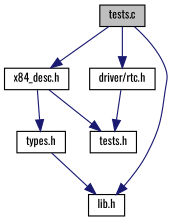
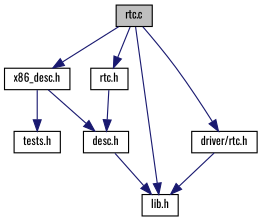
(122, 16) -> (134, 16)
(37, 79) -> (37, 79)
none -> (109, 79)
(119, 105) -> (197, 170)
(41, 142) -> (106, 142)
